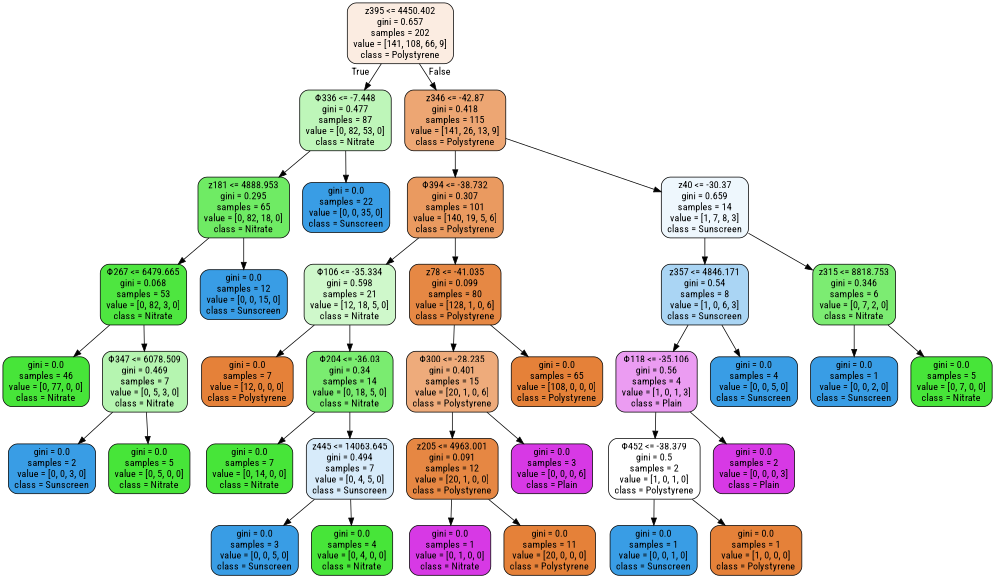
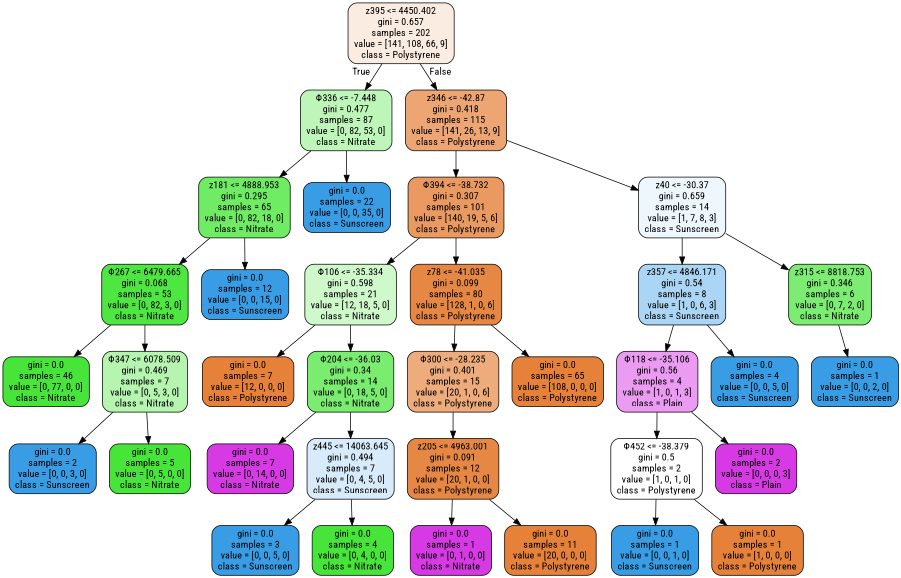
(952, 382) -> none
(250, 469) -> (250, 469)
(552, 469) -> none
